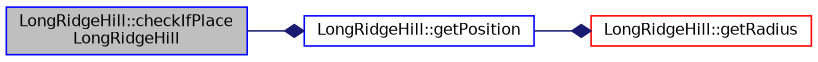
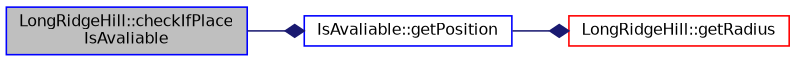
(127, 31) -> (127, 31)
(419, 31) -> (408, 31)
